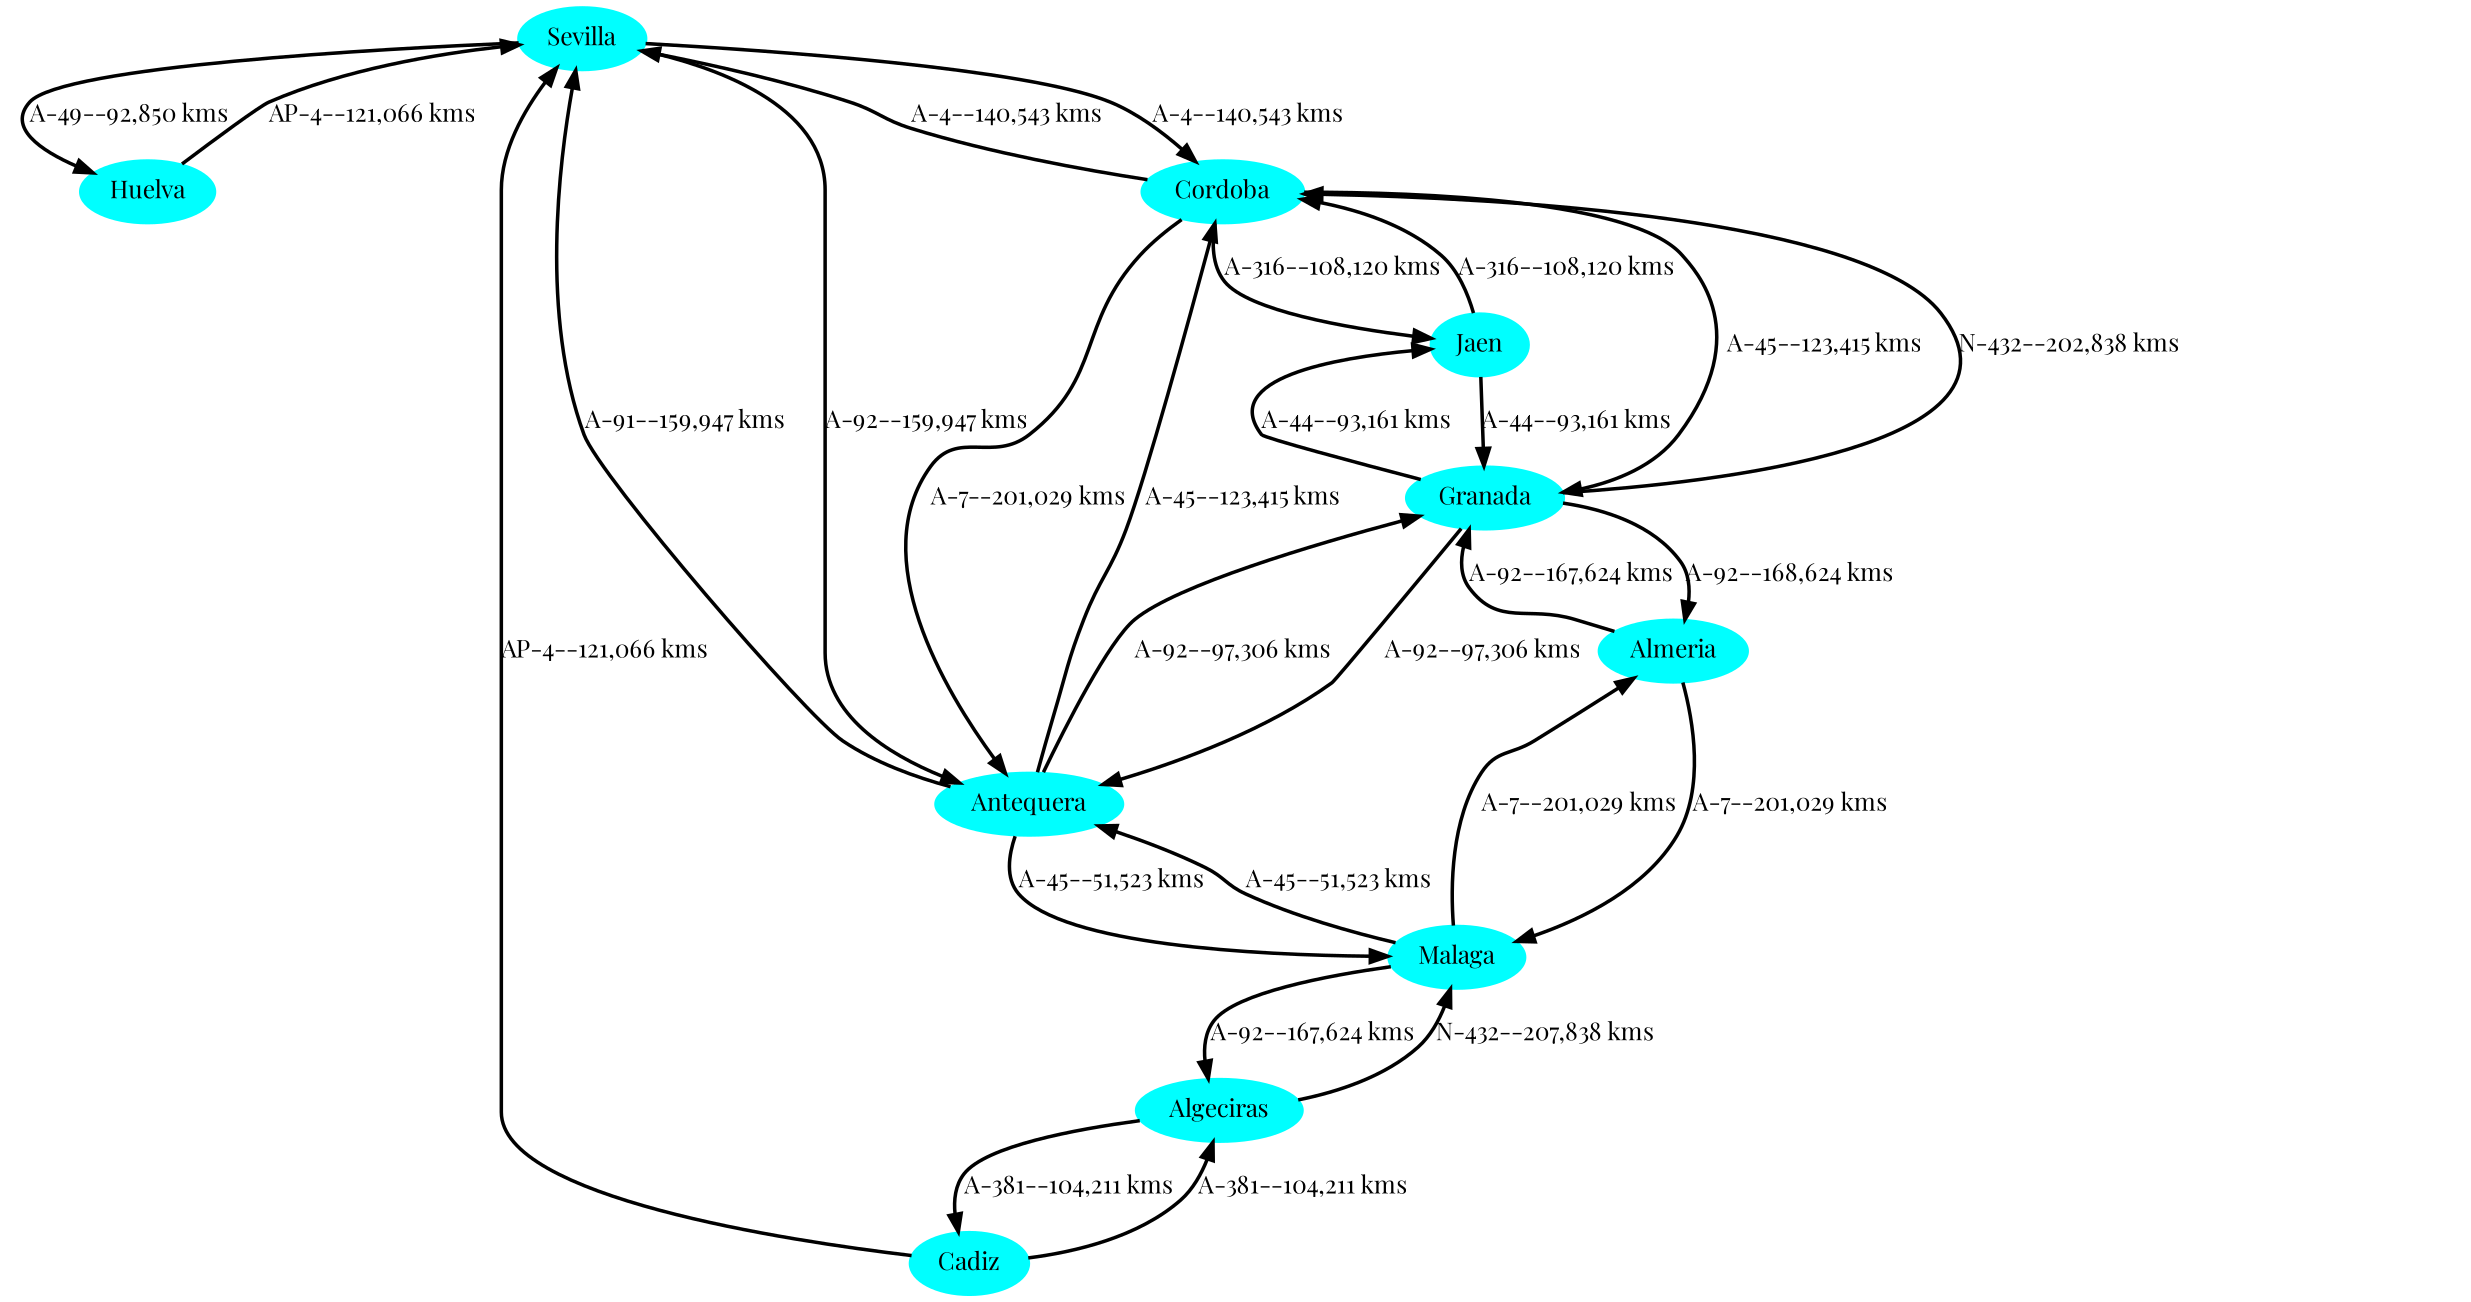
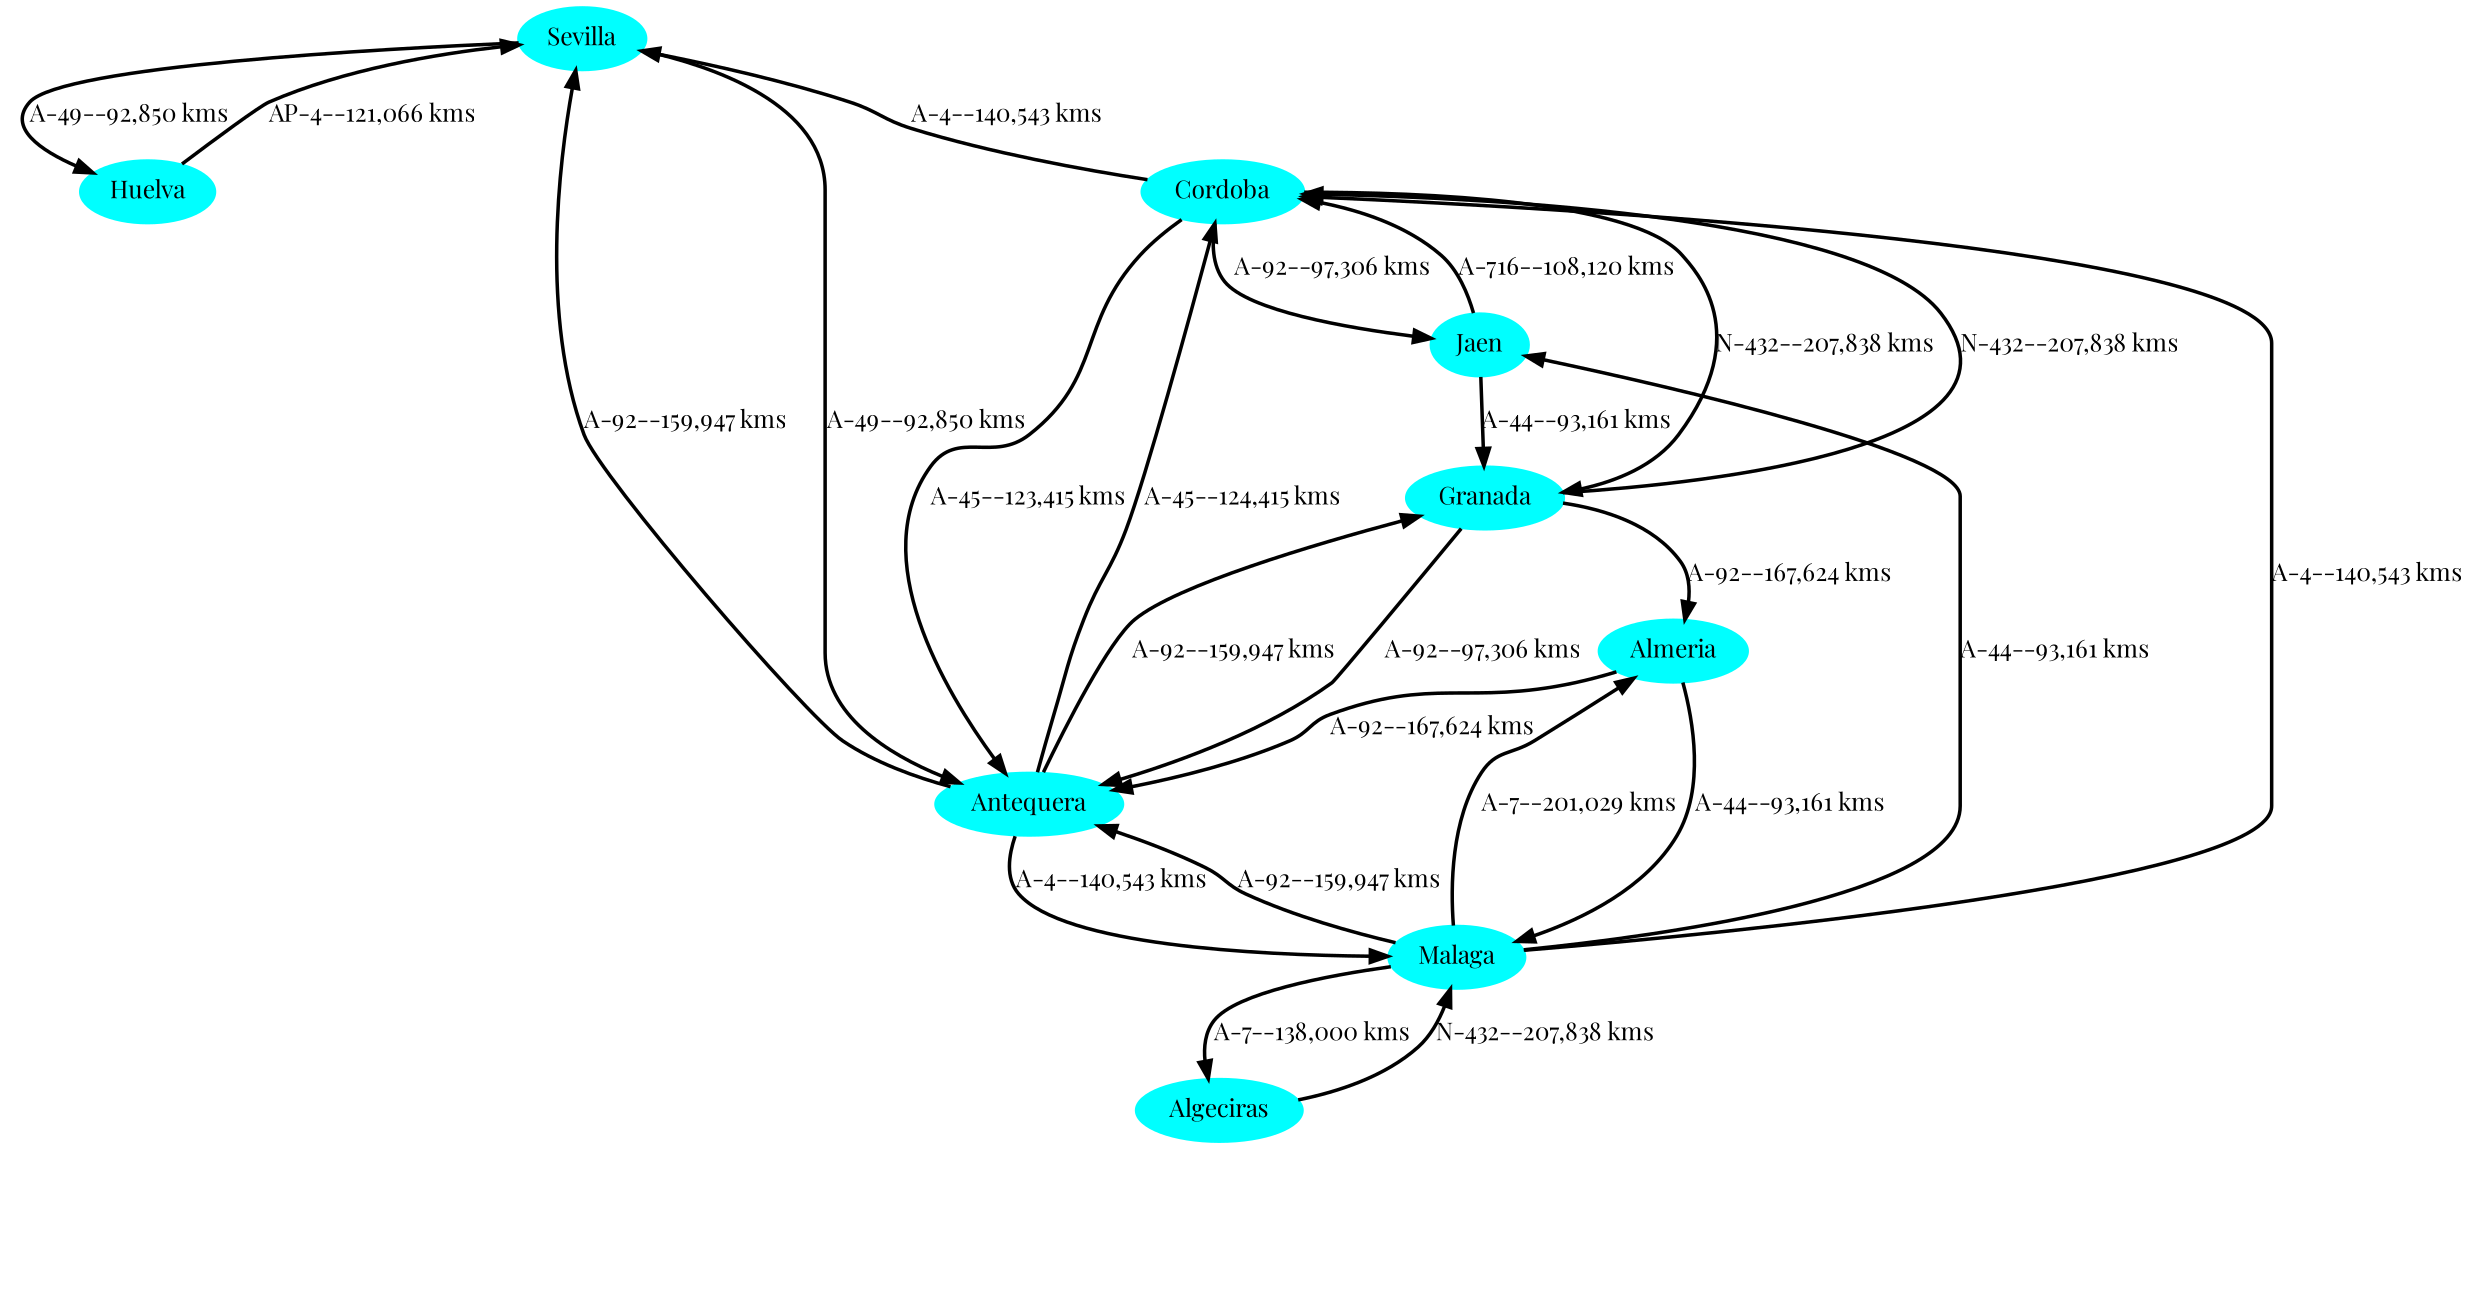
(922, 66) -> (2272, 473)
(1333, 268) -> (1333, 268)
(1567, 268) -> (1567, 268)
(1825, 345) -> (1825, 345)
(2069, 345) -> (2069, 345)
(1253, 416) -> (1960, 668)
(685, 421) -> (685, 421)
(926, 421) -> (926, 421)
(1028, 498) -> (1028, 498)
(1243, 498) -> (1243, 498)
(1789, 575) -> (1789, 575)
(1517, 613) -> (1367, 703)
(1233, 651) -> (1233, 651)
(1790, 804) -> (1790, 804)
(1112, 881) -> (1112, 881)
(1339, 881) -> (1339, 881)
(1313, 1034) -> (1313, 1034)
(969, 1263) -> none
